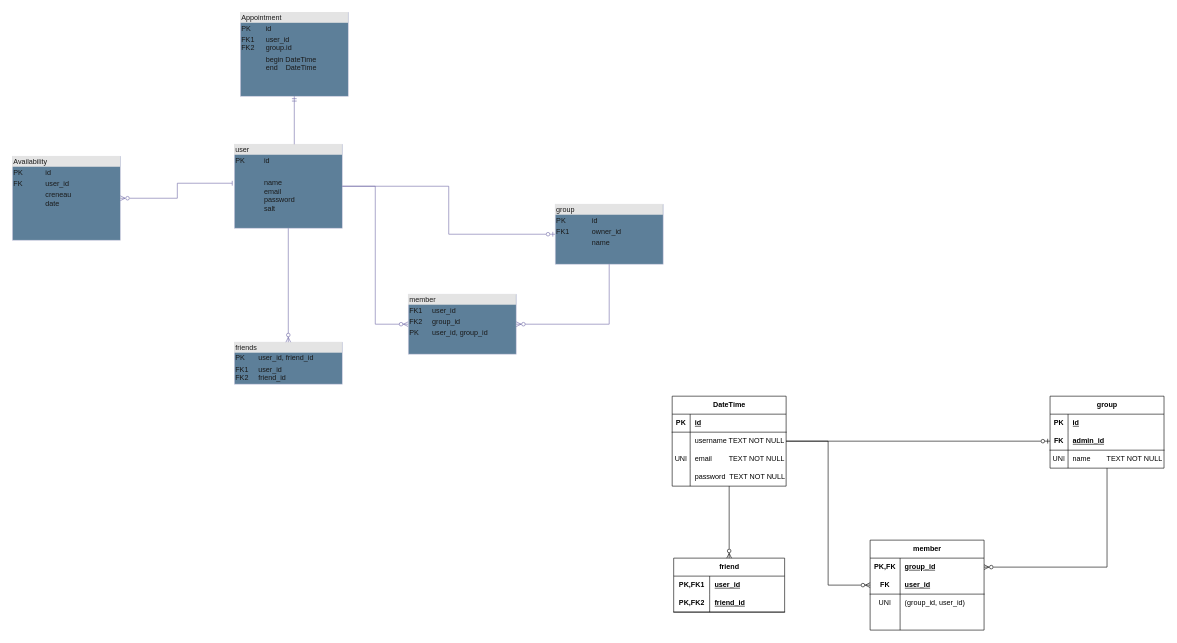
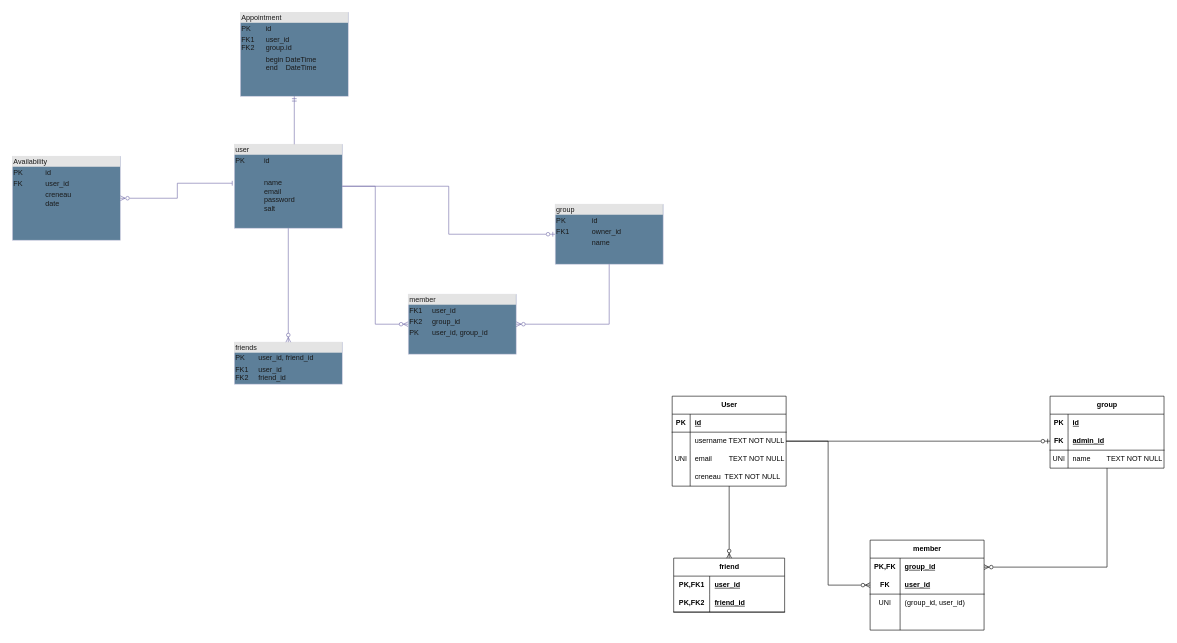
(730, 405) -> (730, 405)
(739, 477) -> (737, 477)
